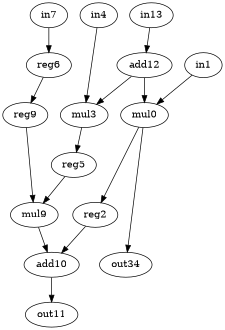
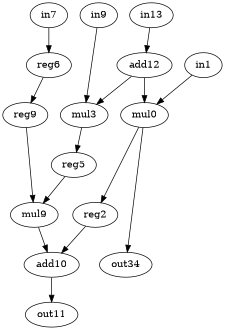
(99, 15) -> (99, 15)
